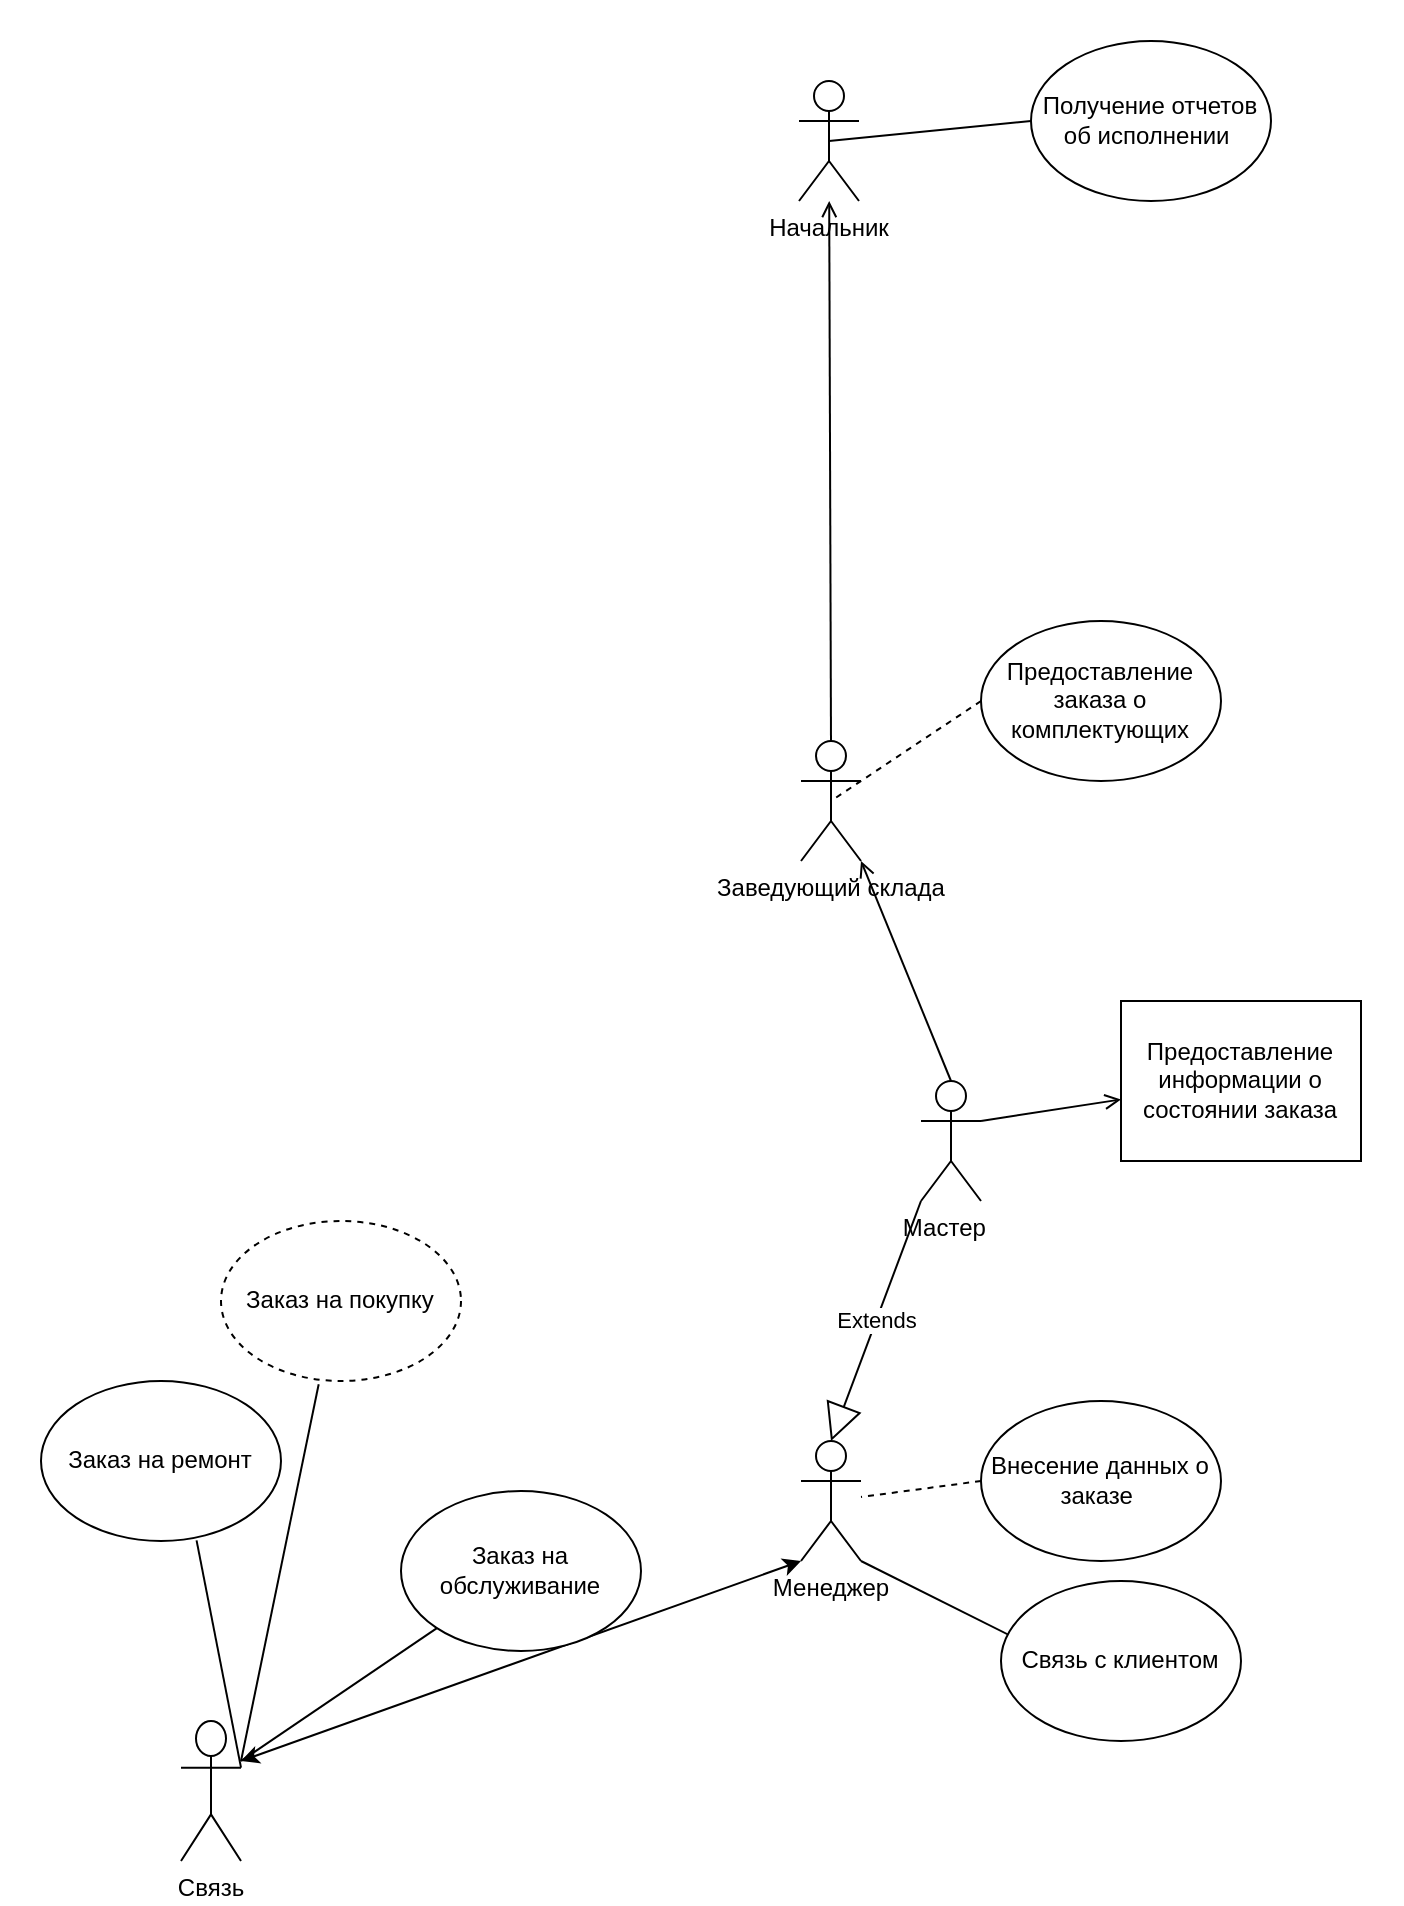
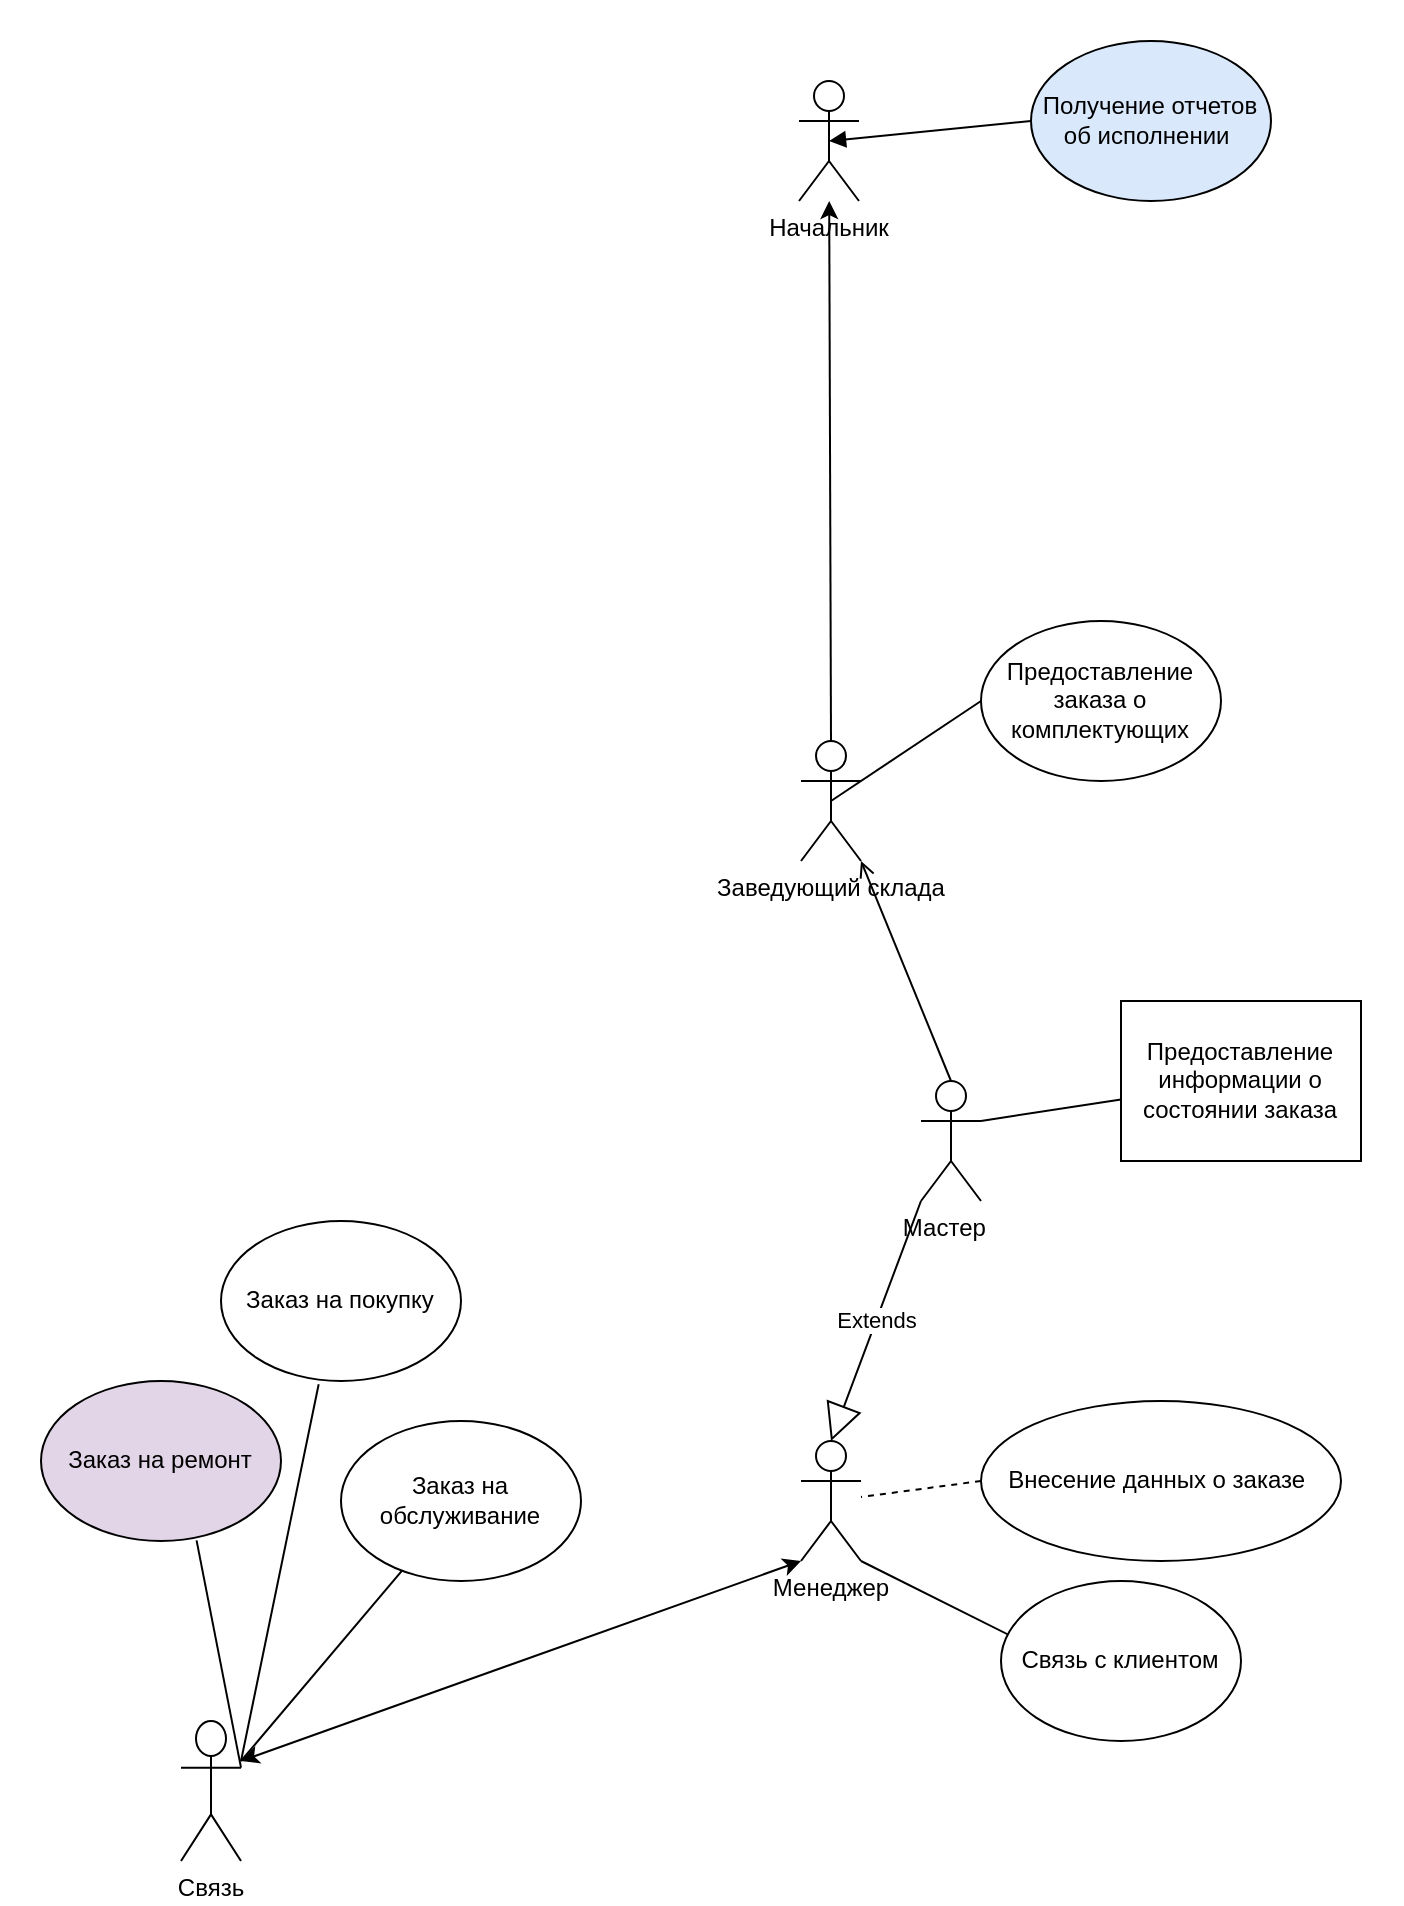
(1151, 121) -> (1151, 121)
(837, 140) -> (876, 136)
(829, 212) -> (829, 216)
(919, 742) -> (919, 742)
(1113, 1101) -> (1114, 1101)
(341, 1301) -> (341, 1301)
(161, 1461) -> (161, 1461)
(1101, 1481) -> (1161, 1481)
(521, 1571) -> (461, 1501)
